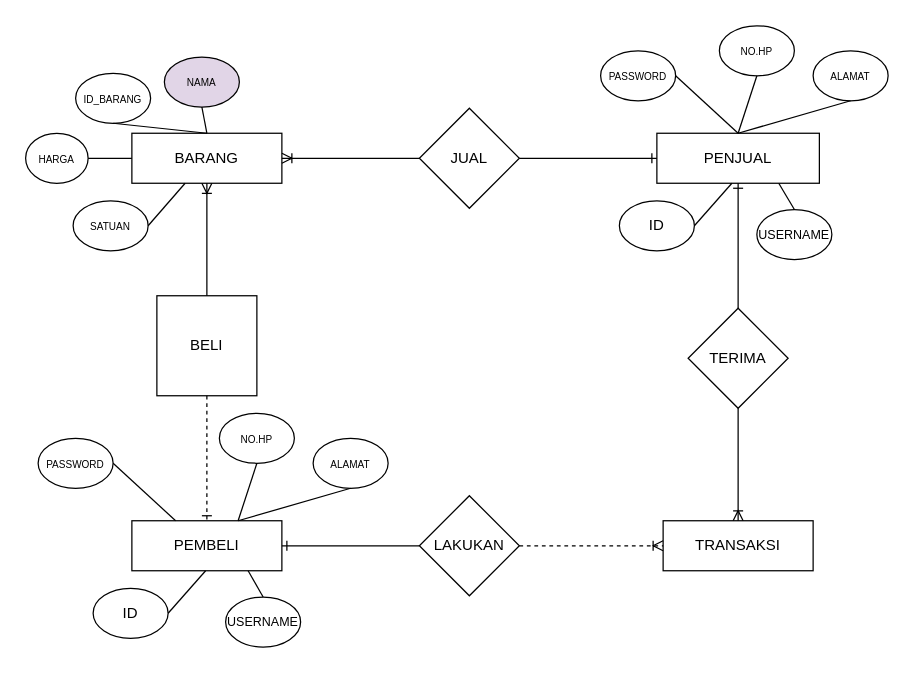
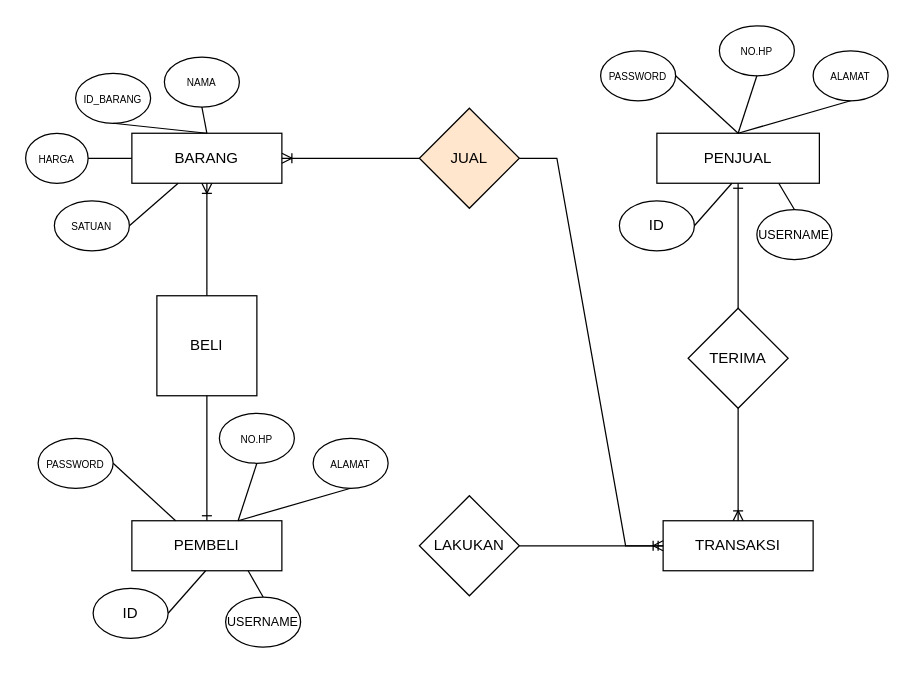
(202, 82) -> (202, 82)
(469, 158) -> (469, 158)
(605, 158) -> (591, 348)
(111, 226) -> (92, 226)
(207, 456) -> (207, 456)
(351, 546) -> none
(572, 546) -> (572, 546)
